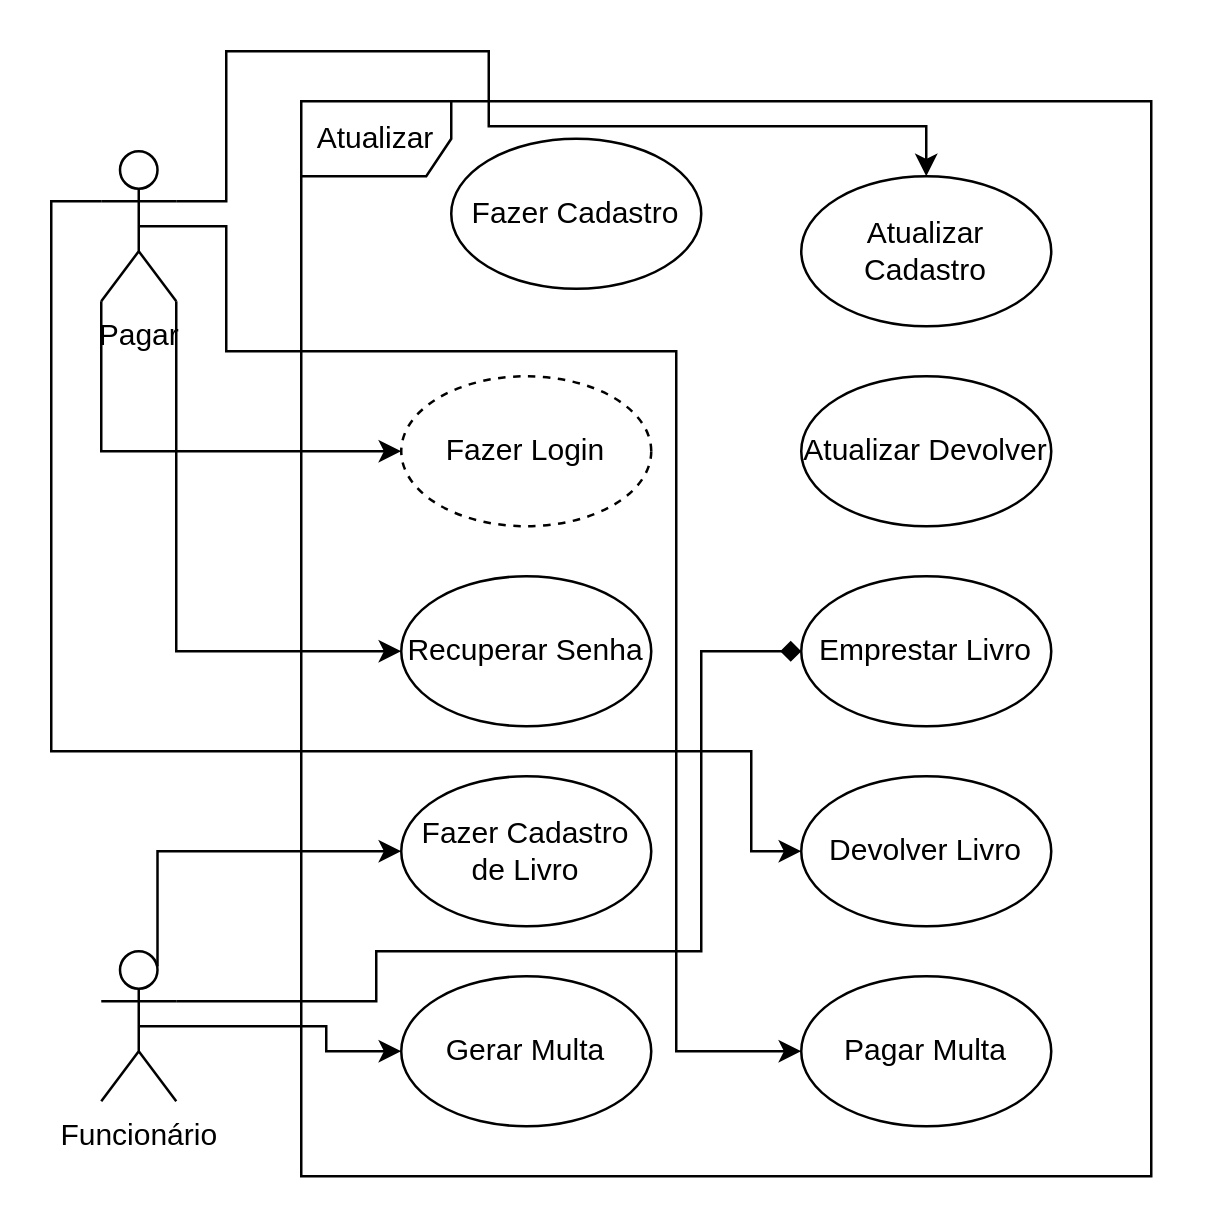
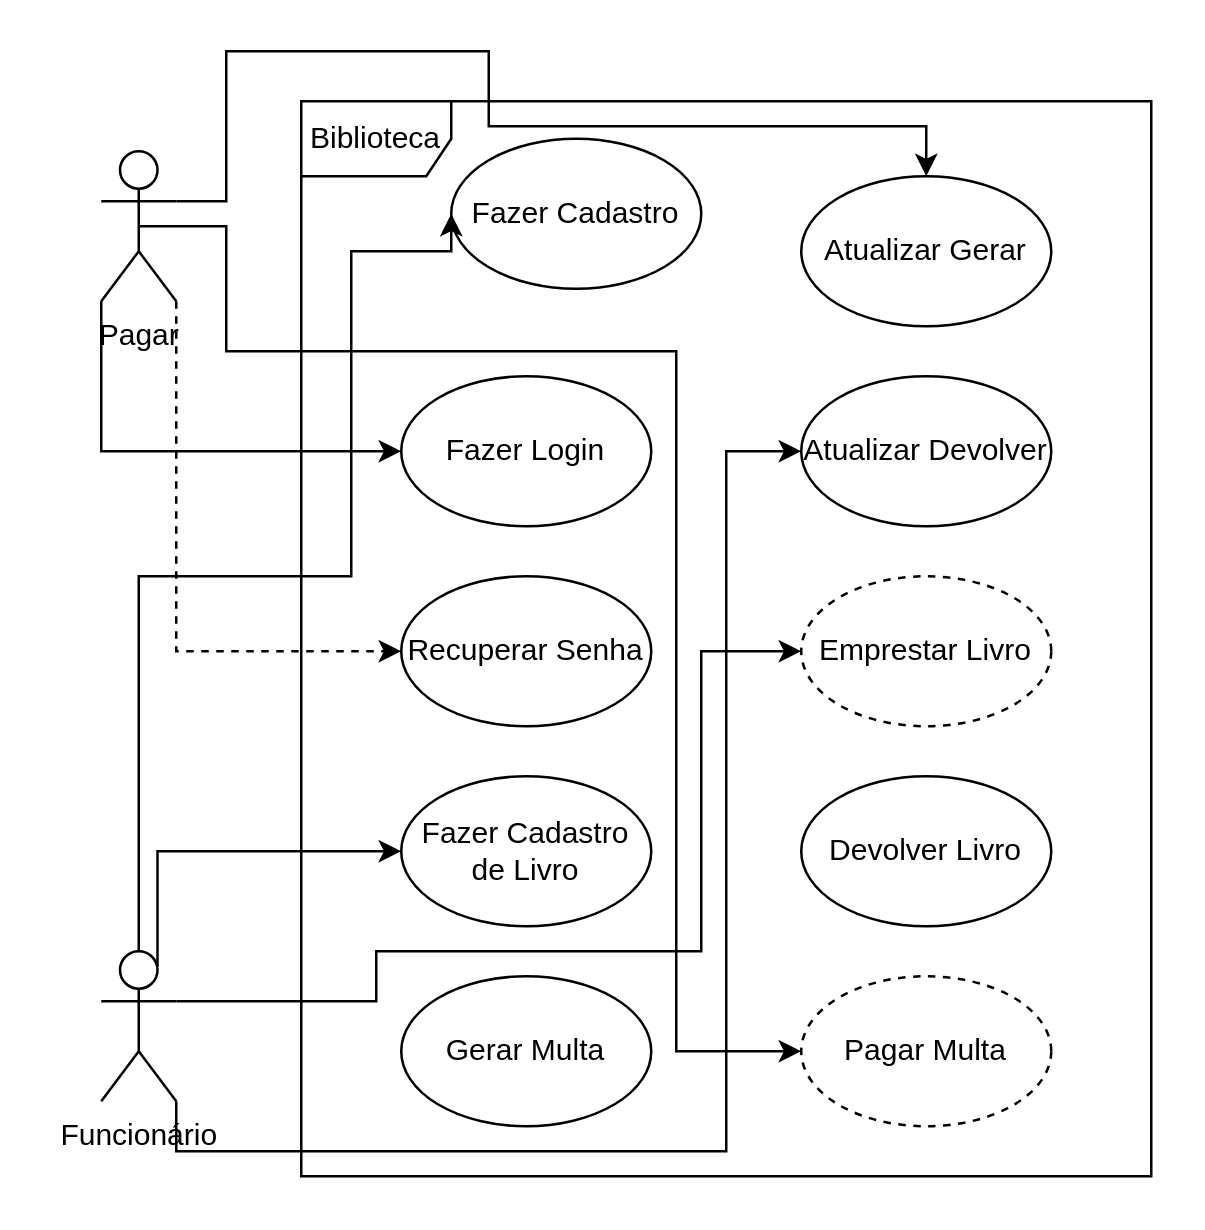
(376, 139) -> (376, 139)
none -> (363, 251)
(926, 251) -> (926, 251)
(526, 451) -> (526, 451)
(51, 492) -> none
(199, 651) -> (199, 651)
(781, 651) -> (782, 651)
(926, 651) -> (926, 651)
(229, 1026) -> none
(926, 1051) -> (926, 1051)
none -> (563, 1151)
